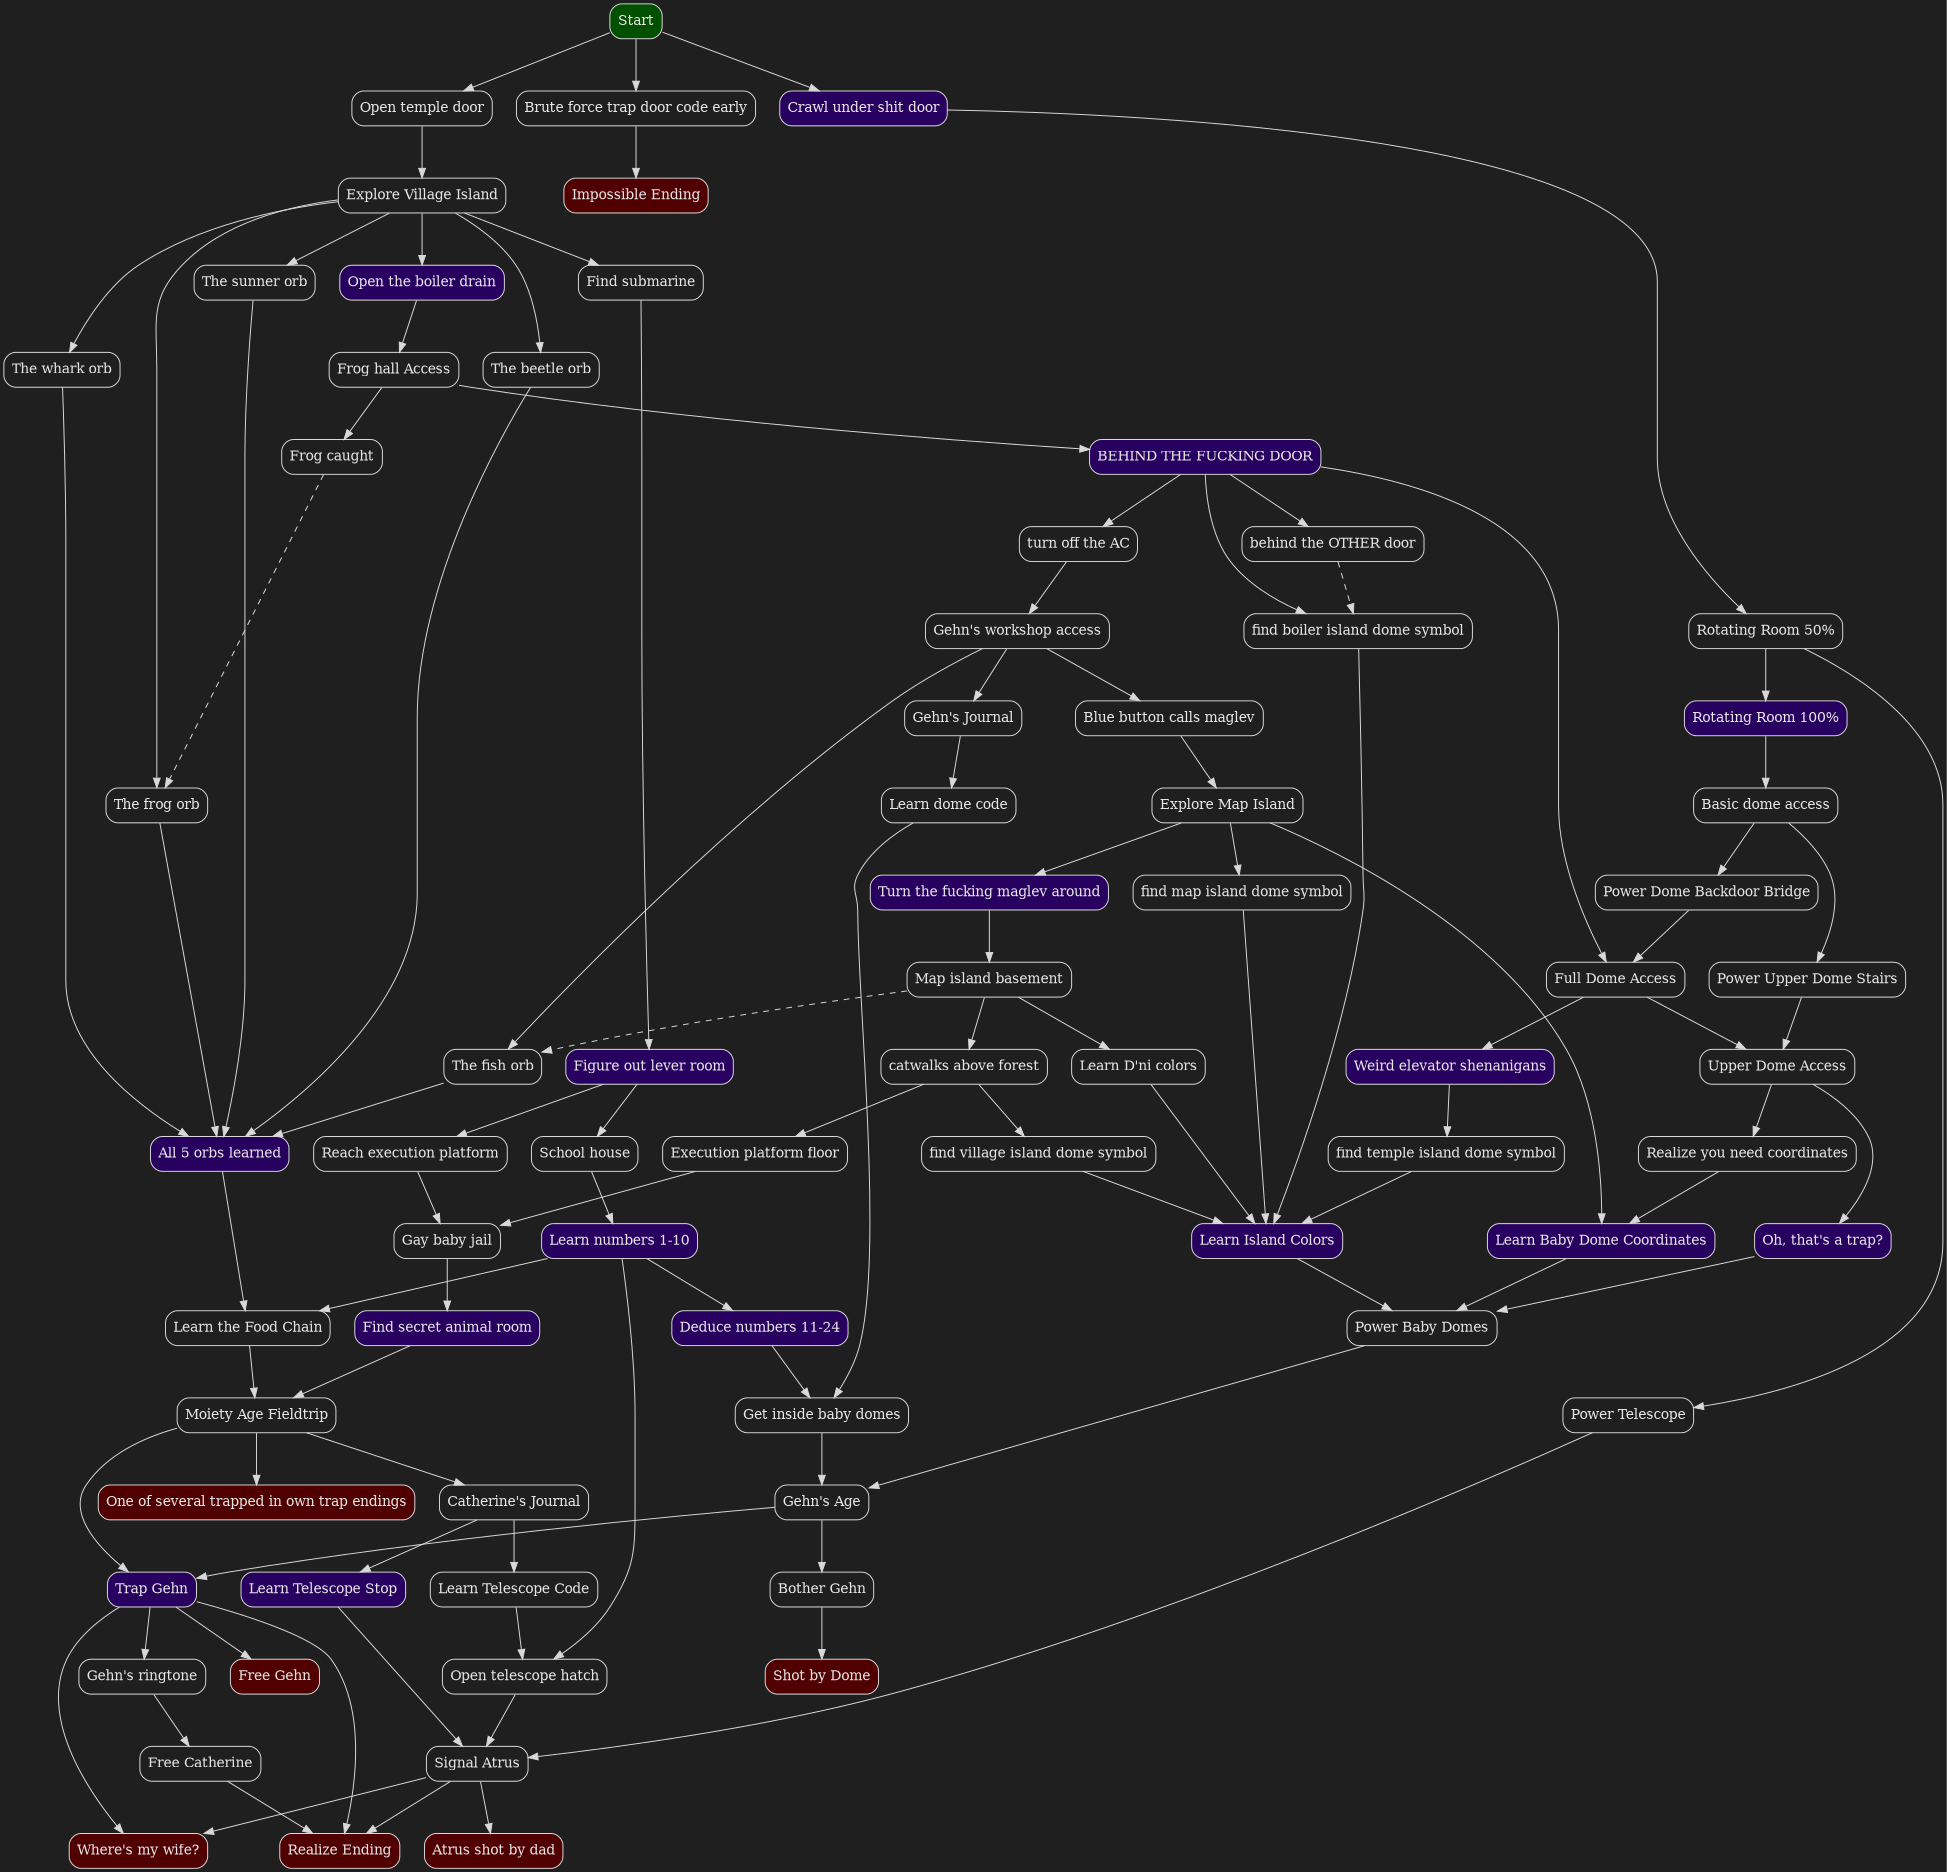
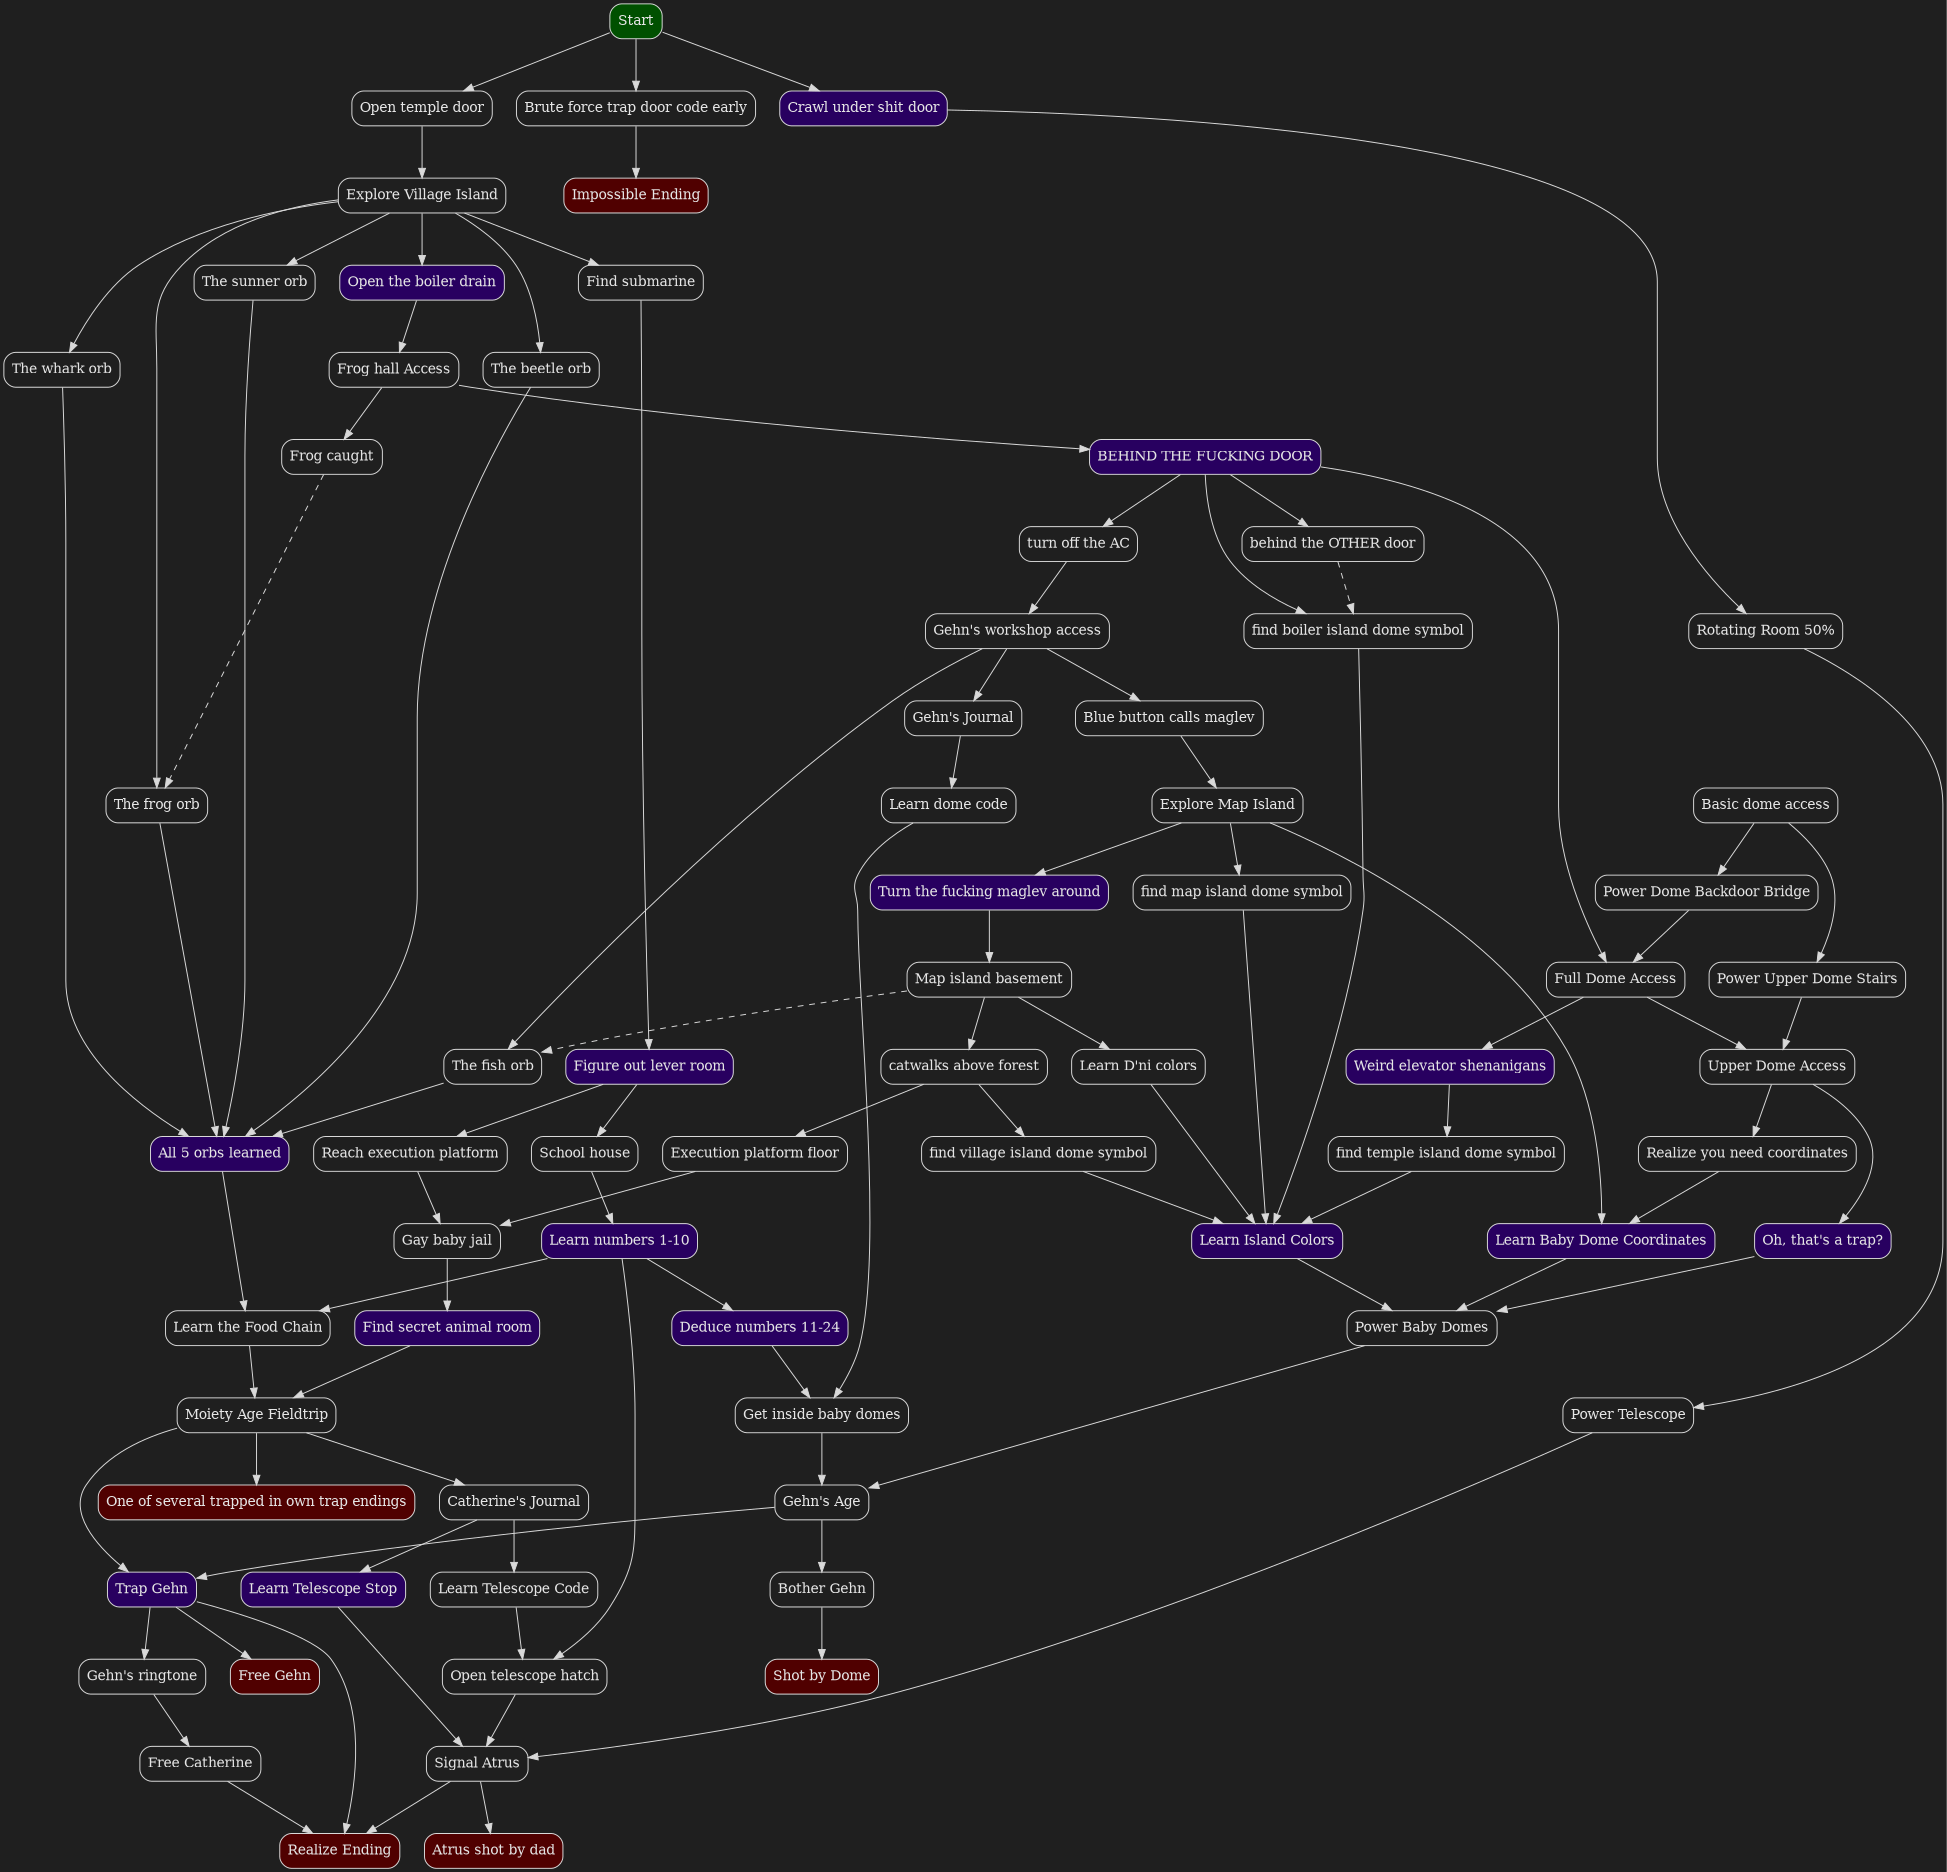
(1766, 718) -> none
(138, 1851) -> none
